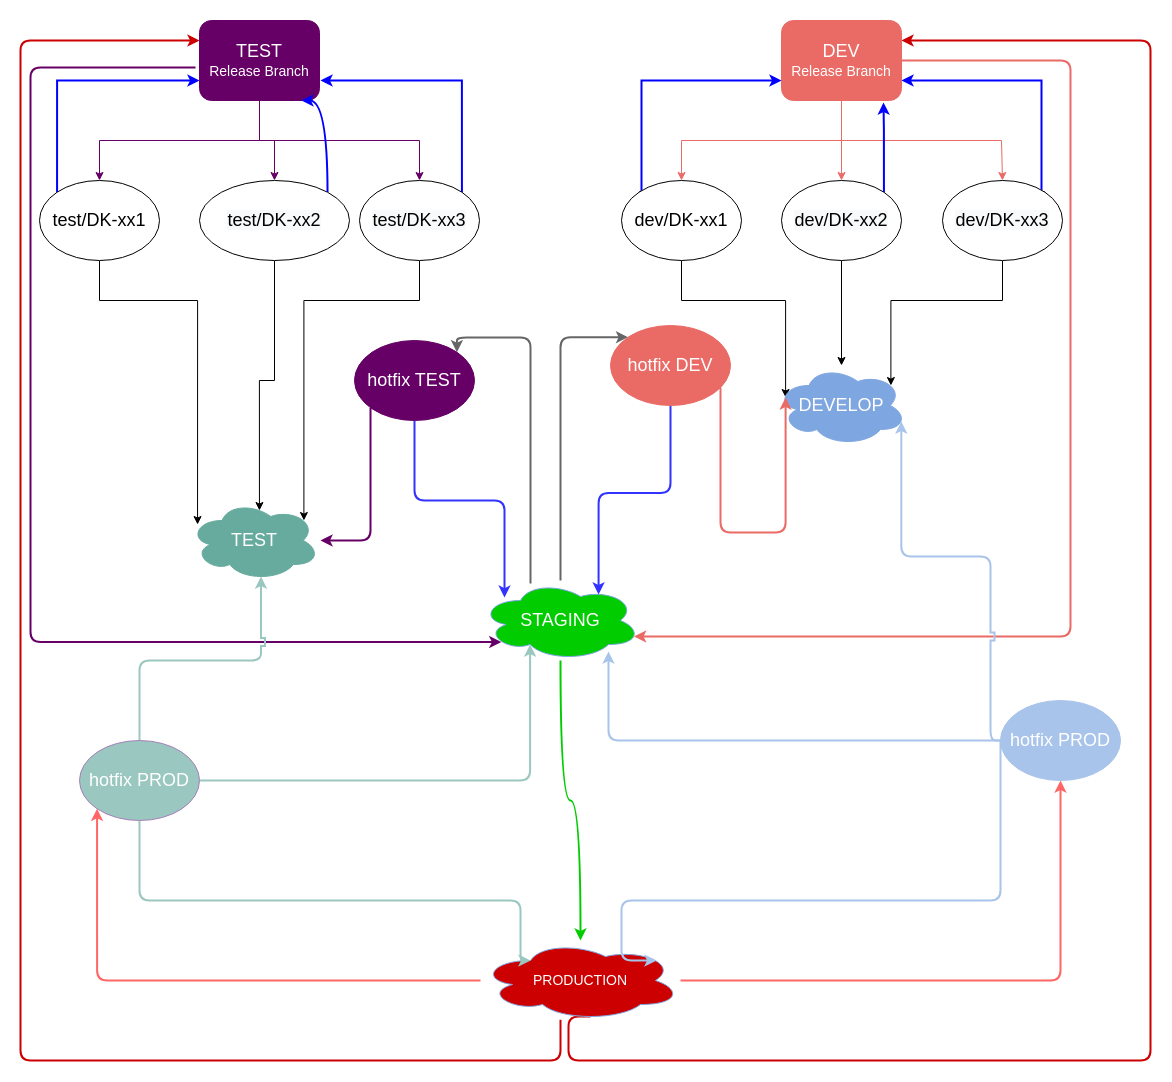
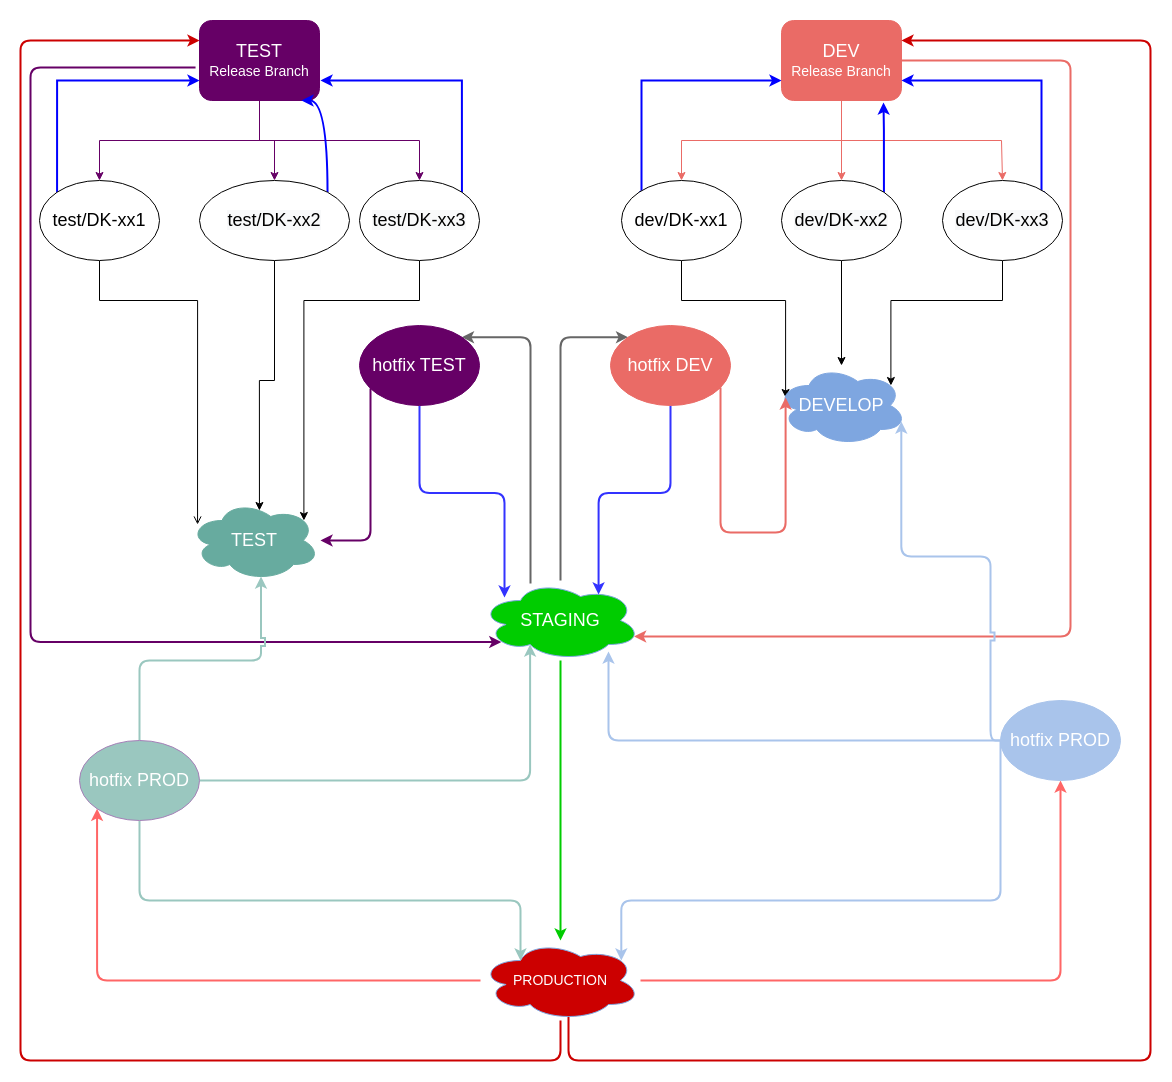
(415, 381) -> (420, 366)
(198, 516) -> (198, 517)
(581, 981) -> (561, 981)
